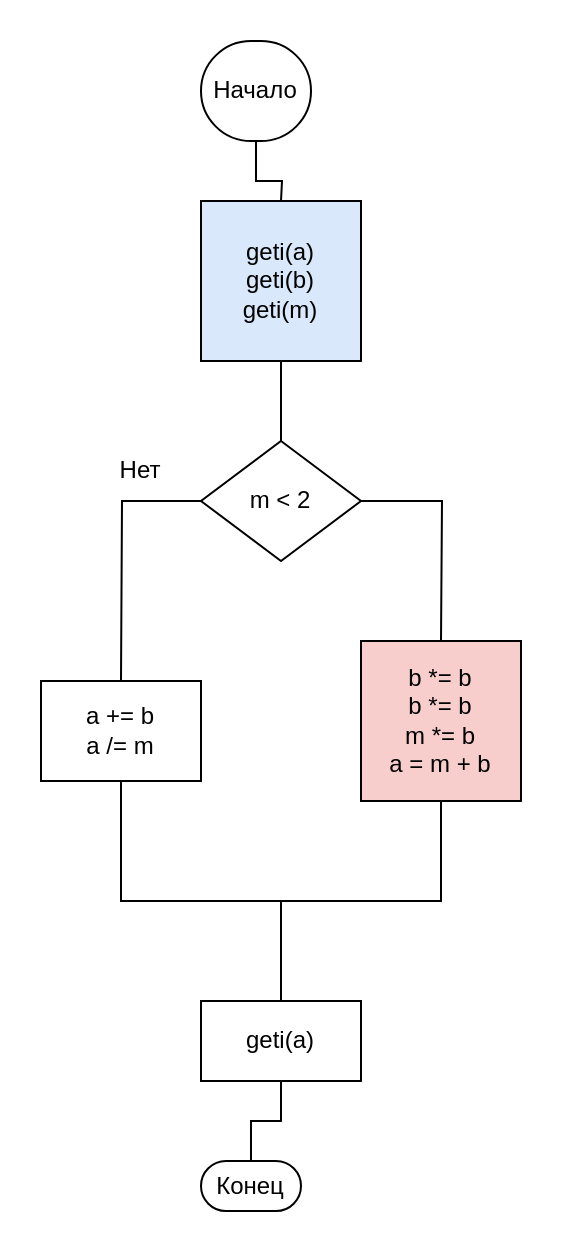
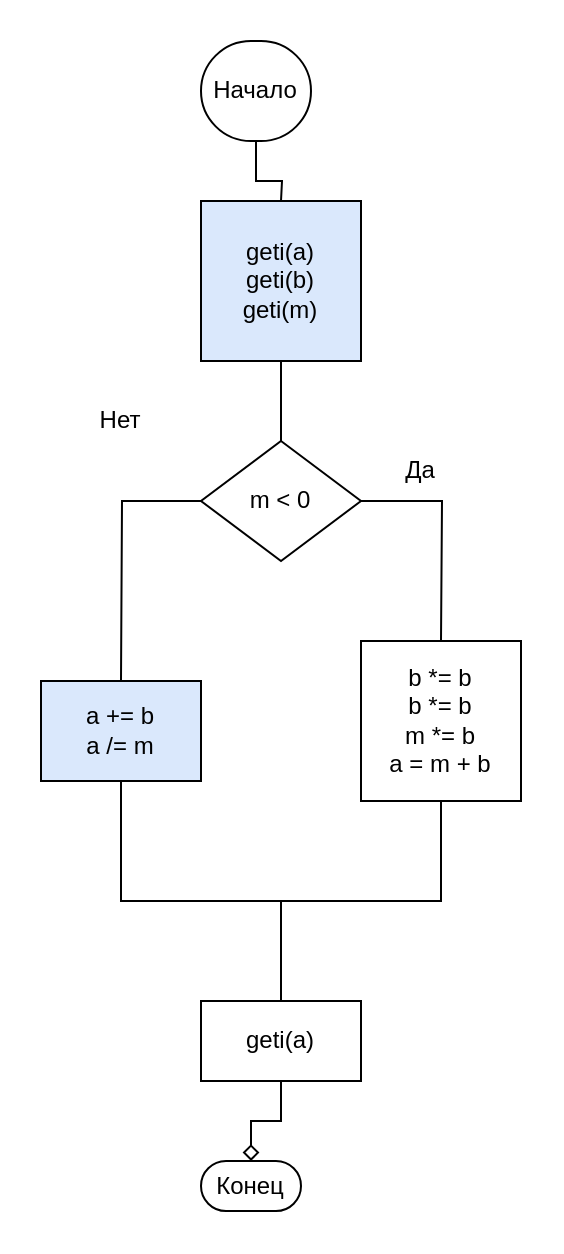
(141, 471) -> (121, 421)
none -> (421, 471)
(281, 501) -> (281, 501)
(441, 721) -> (441, 721)
(121, 731) -> (121, 731)
(251, 1152) -> (251, 1145)
